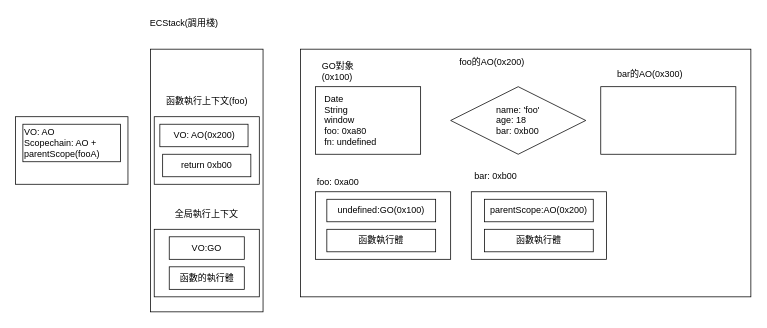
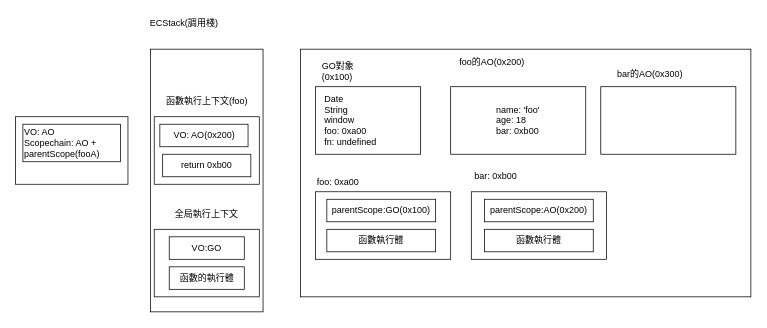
(354, 120) -> (354, 120)
(518, 120) -> (518, 120)
(381, 210) -> (381, 210)
